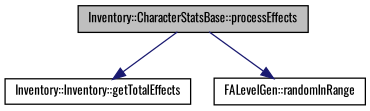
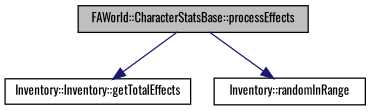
(193, 19) -> (193, 19)
(290, 92) -> (290, 92)
